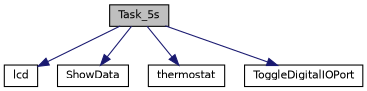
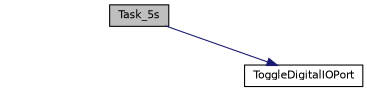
(21, 76) -> none
(93, 76) -> none
(187, 76) -> none
